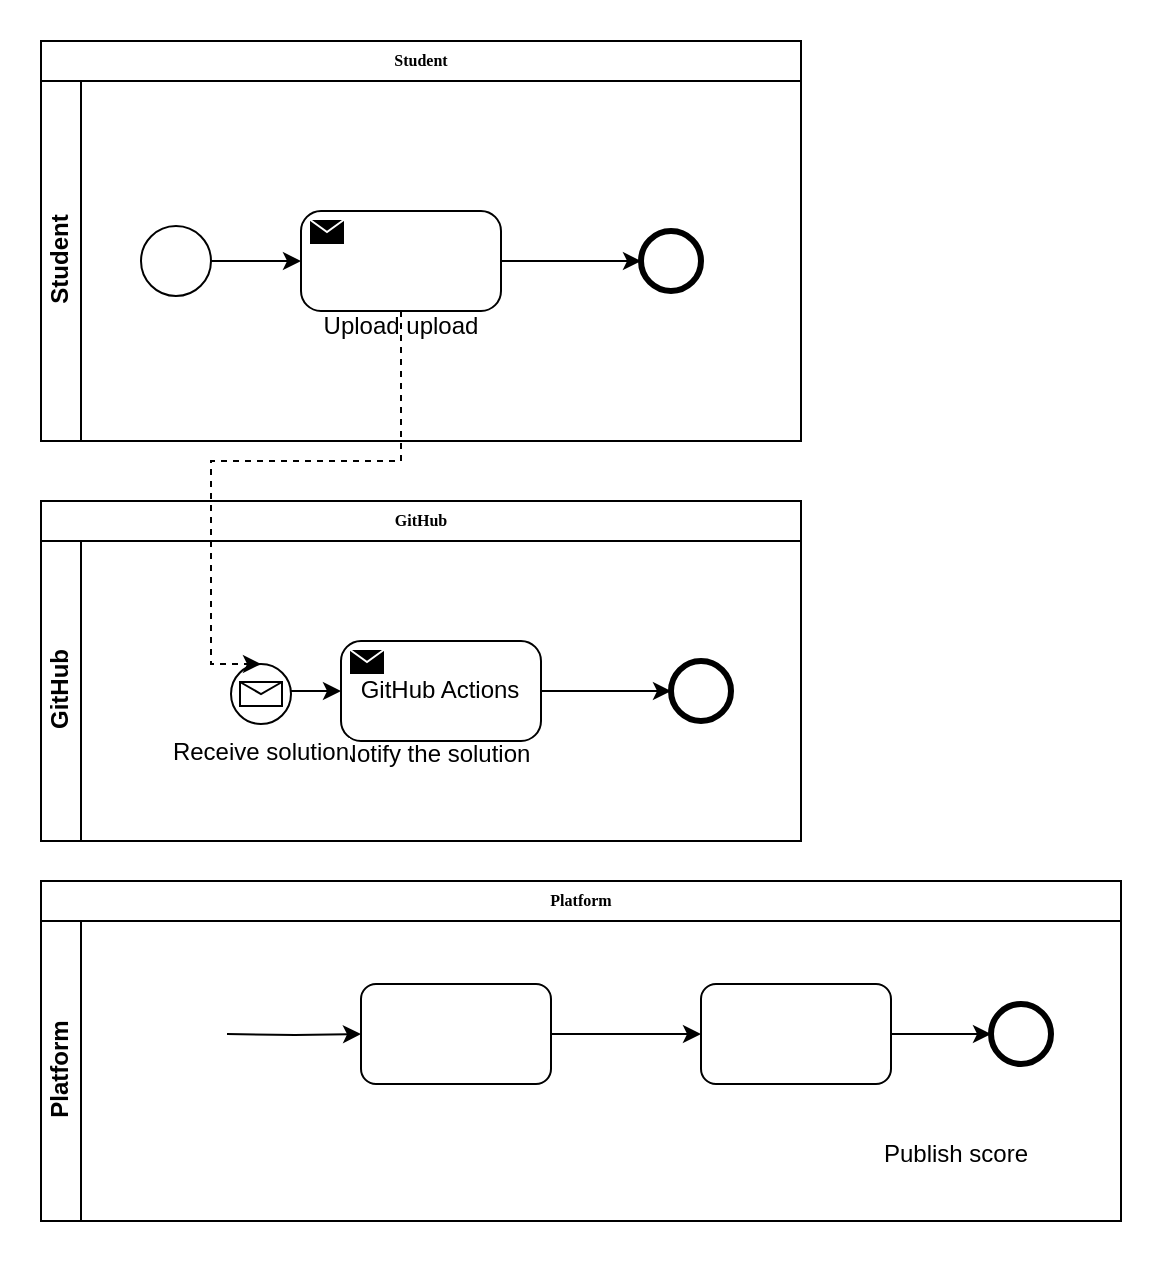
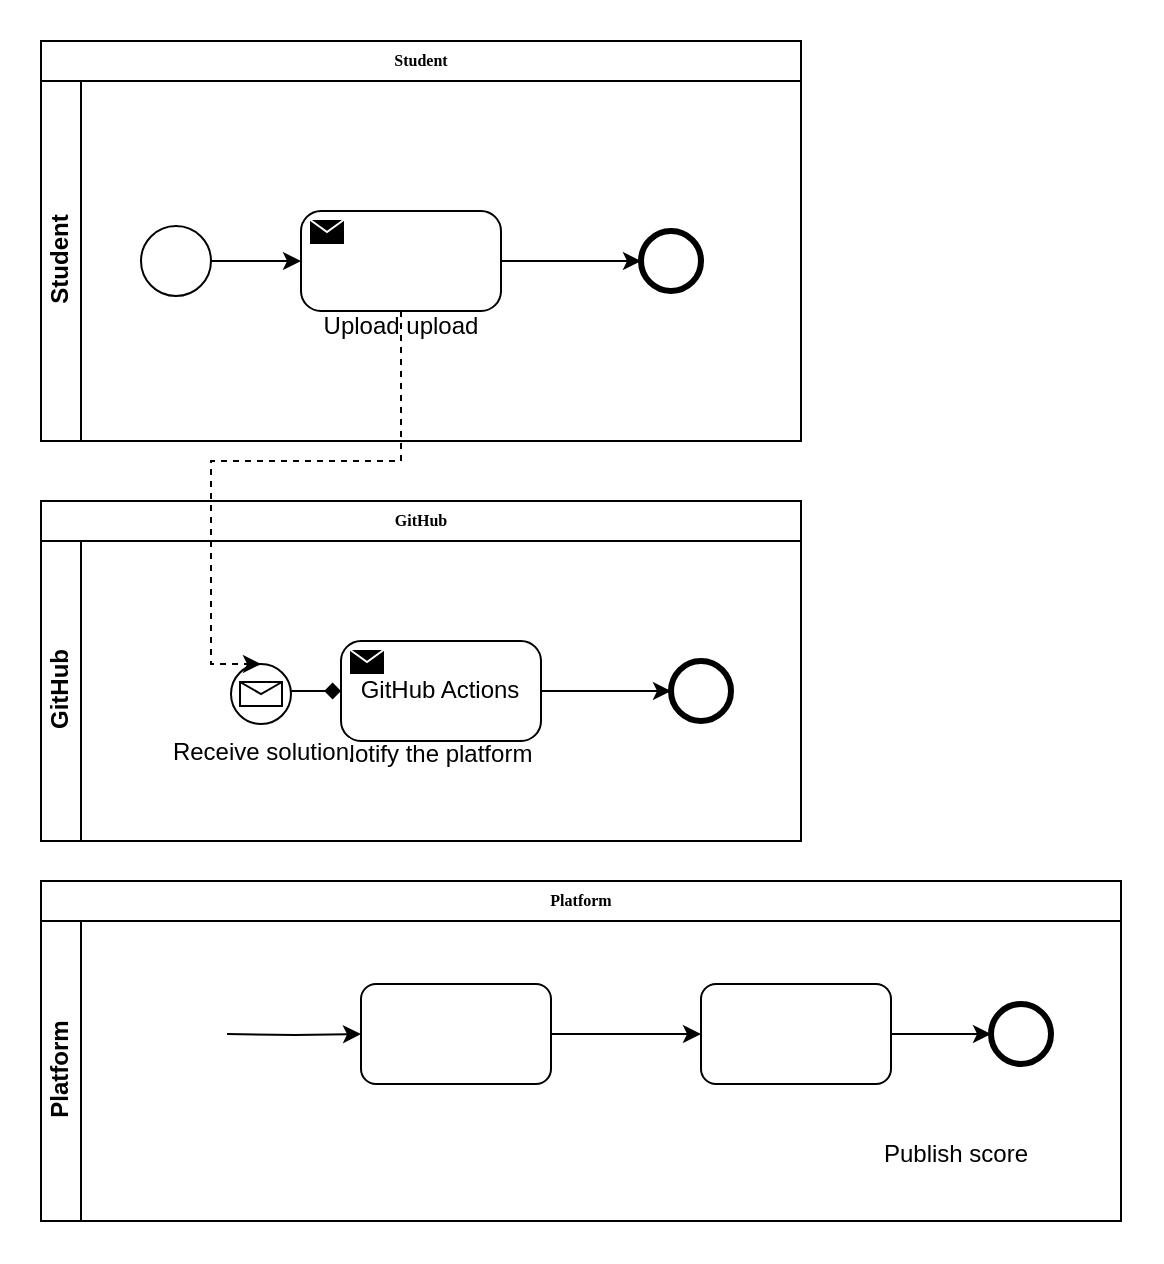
(325, 691) -> (324, 691)
(436, 755) -> (436, 755)
